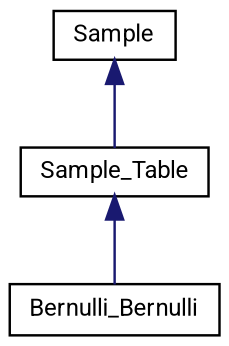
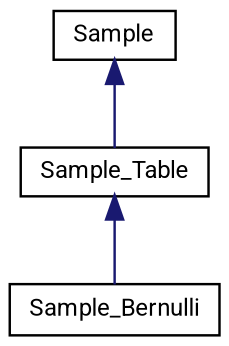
(115, 310) -> (115, 310)
